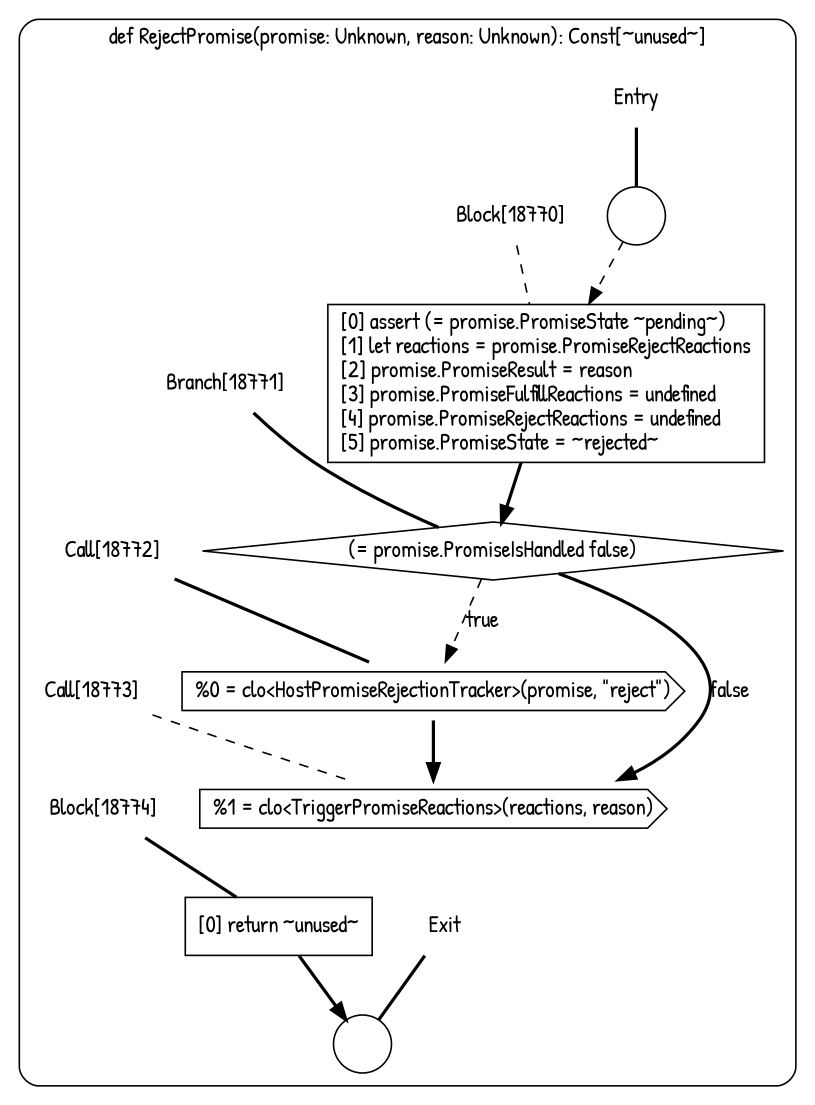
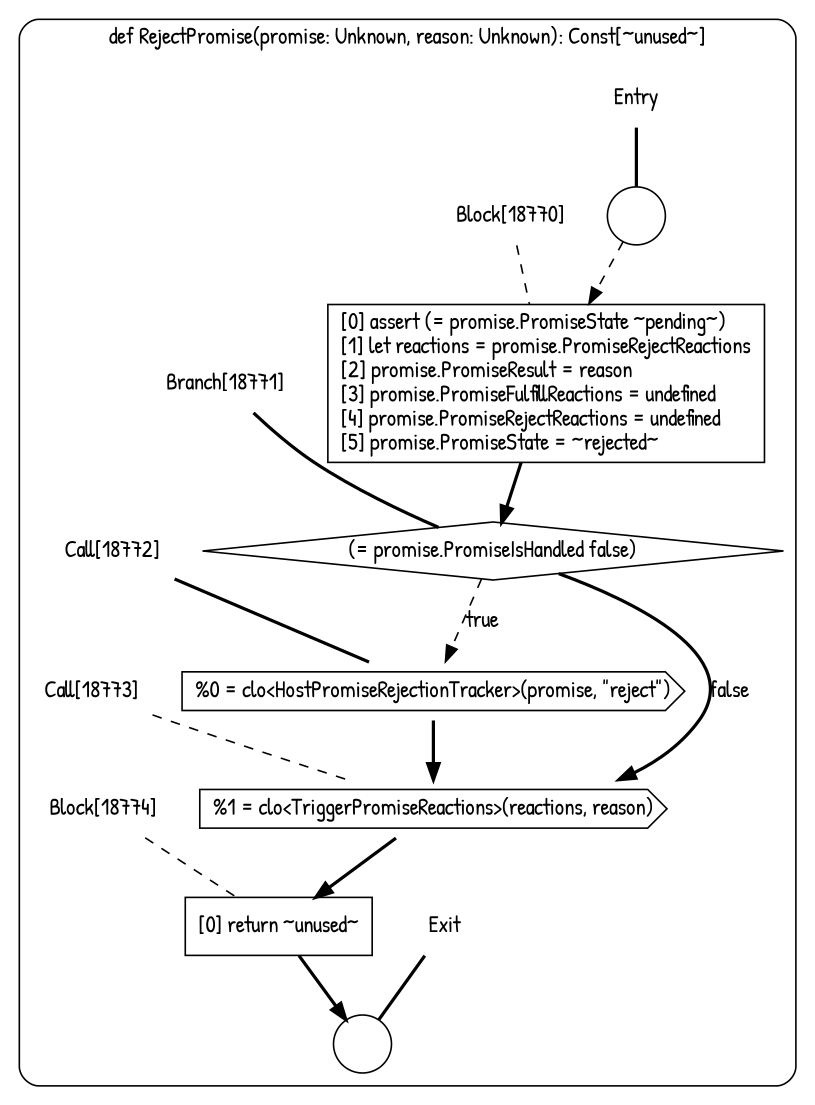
none -> (362, 863)
(191, 868) -> (191, 868)
